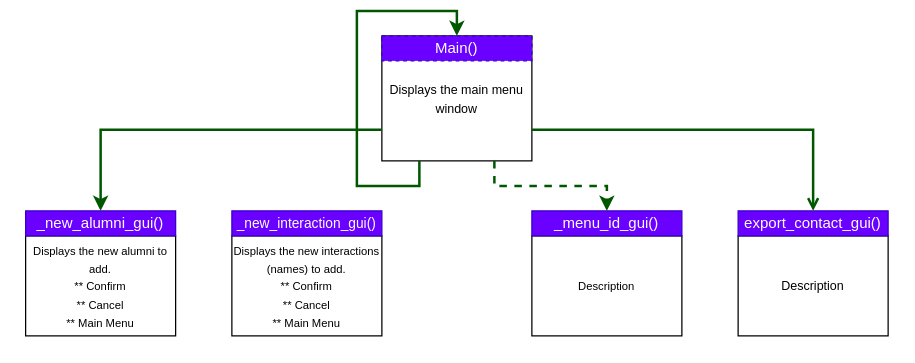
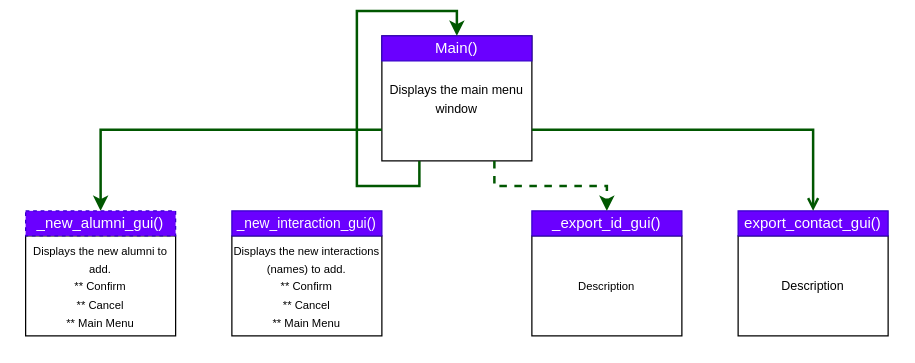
(457, 48) -> (457, 48)
(101, 223) -> (101, 223)
(607, 223) -> (607, 223)
